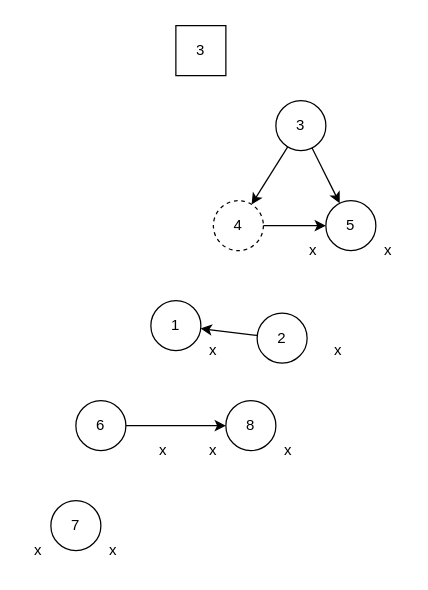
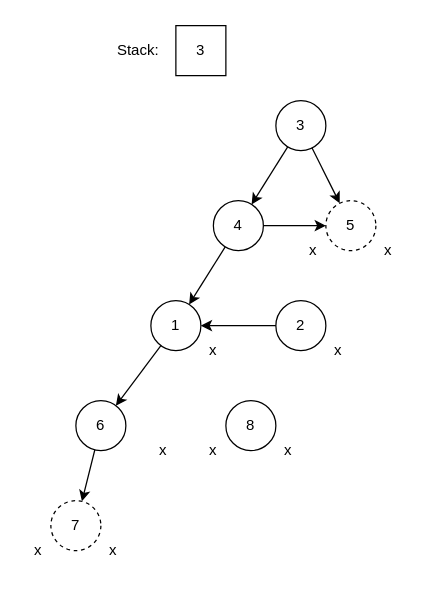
none -> (138, 51)
(238, 226) -> (238, 226)
(351, 226) -> (351, 226)
none -> (209, 272)
(282, 338) -> (301, 326)
none -> (141, 372)
(172, 426) -> (89, 471)
(76, 526) -> (76, 526)
